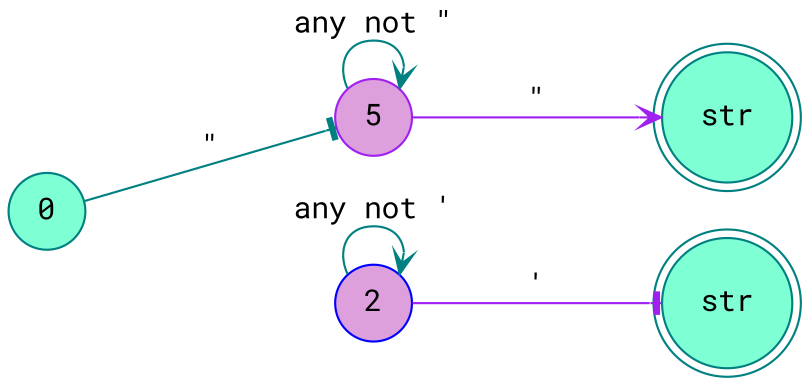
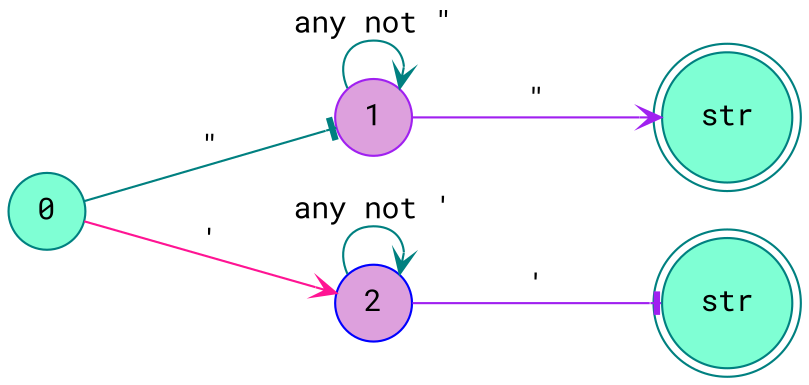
(374, 117) -> (374, 117)
none -> (200, 254)
